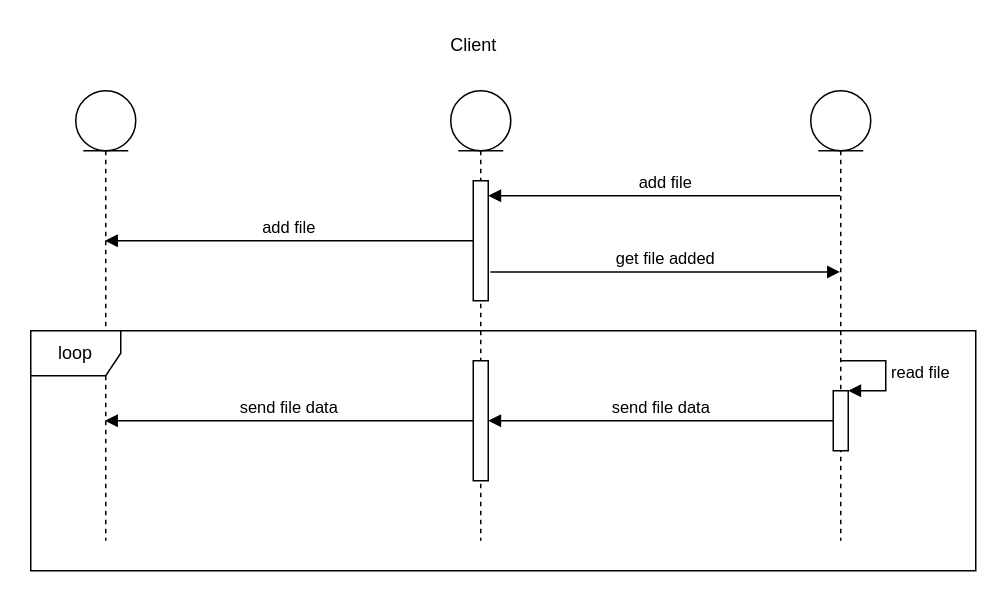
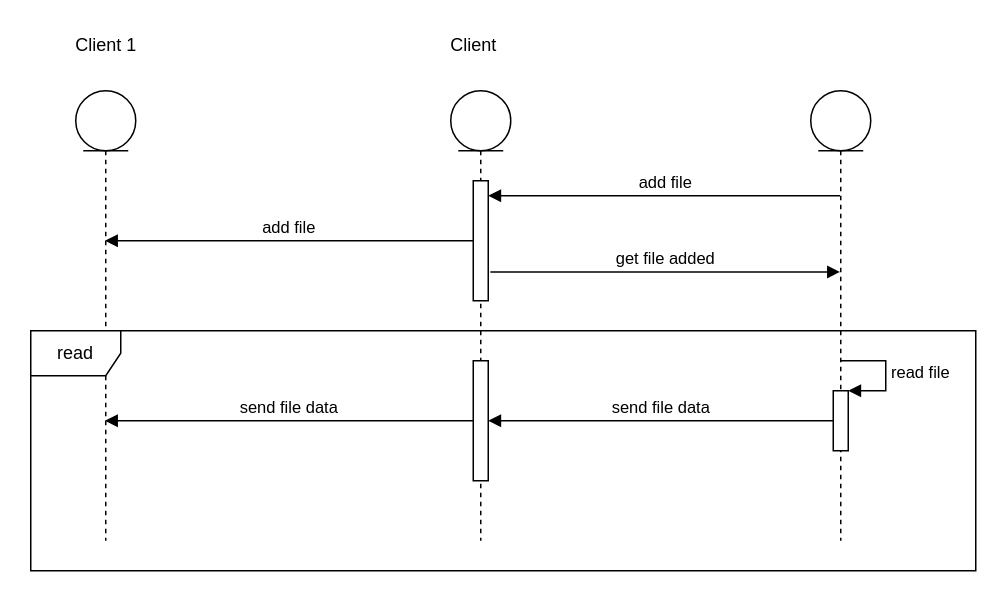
none -> (106, 46)
(76, 353) -> (76, 353)
